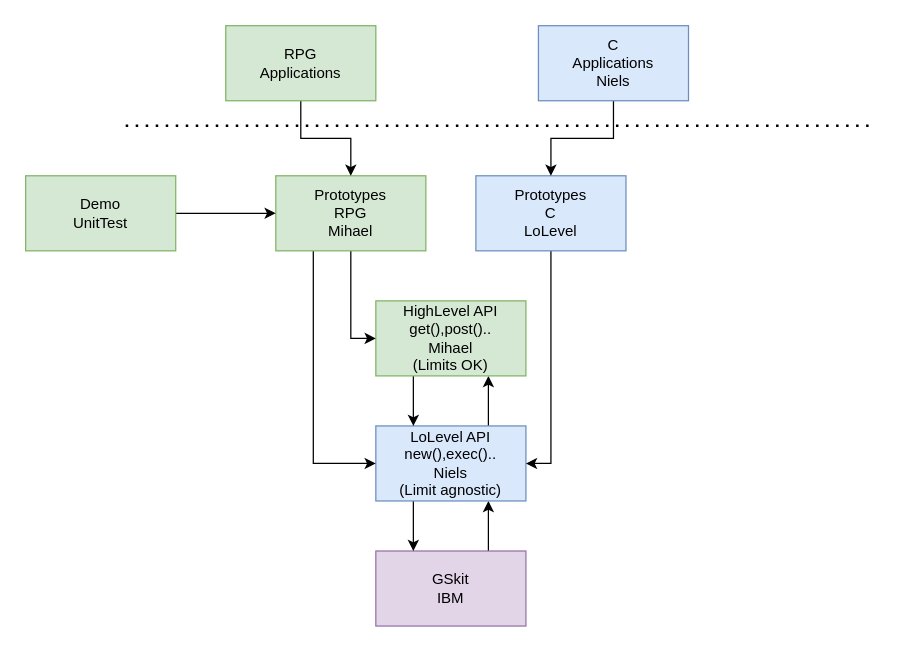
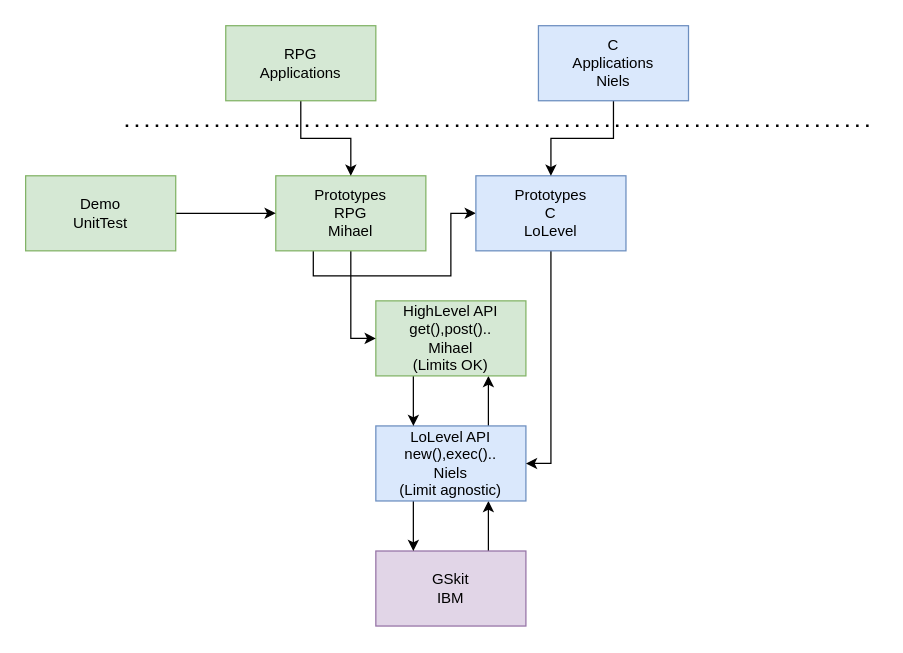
(313, 395) -> (420, 276)
